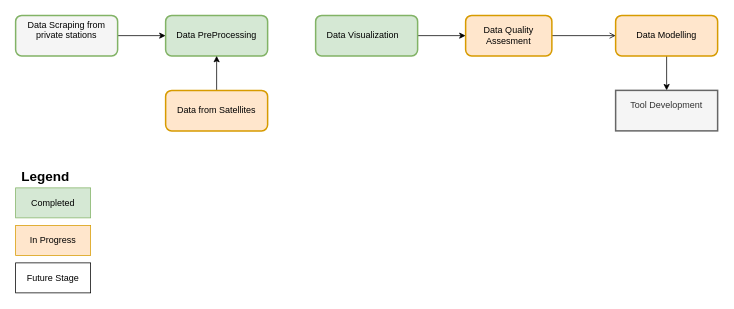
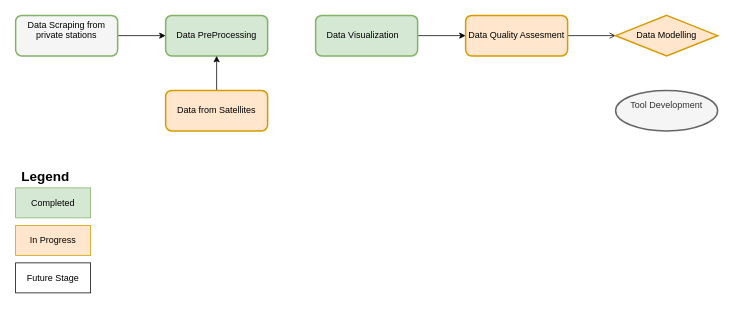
(509, 36) -> (516, 36)
(666, 36) -> (666, 36)
(666, 70) -> none
(666, 111) -> (666, 111)
